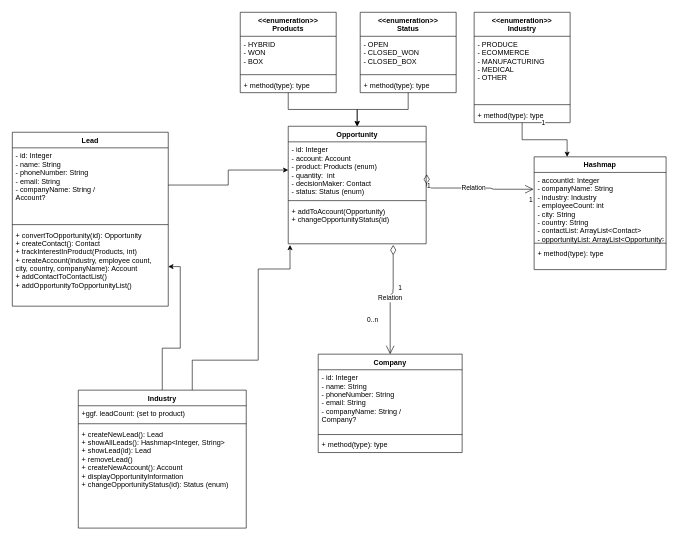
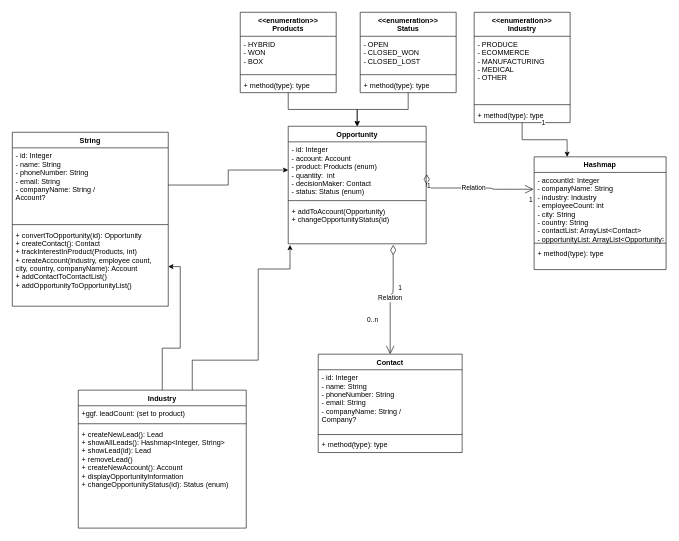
(375, 44) -> (375, 44)
(90, 140) -> (90, 140)
(390, 362) -> (390, 362)
